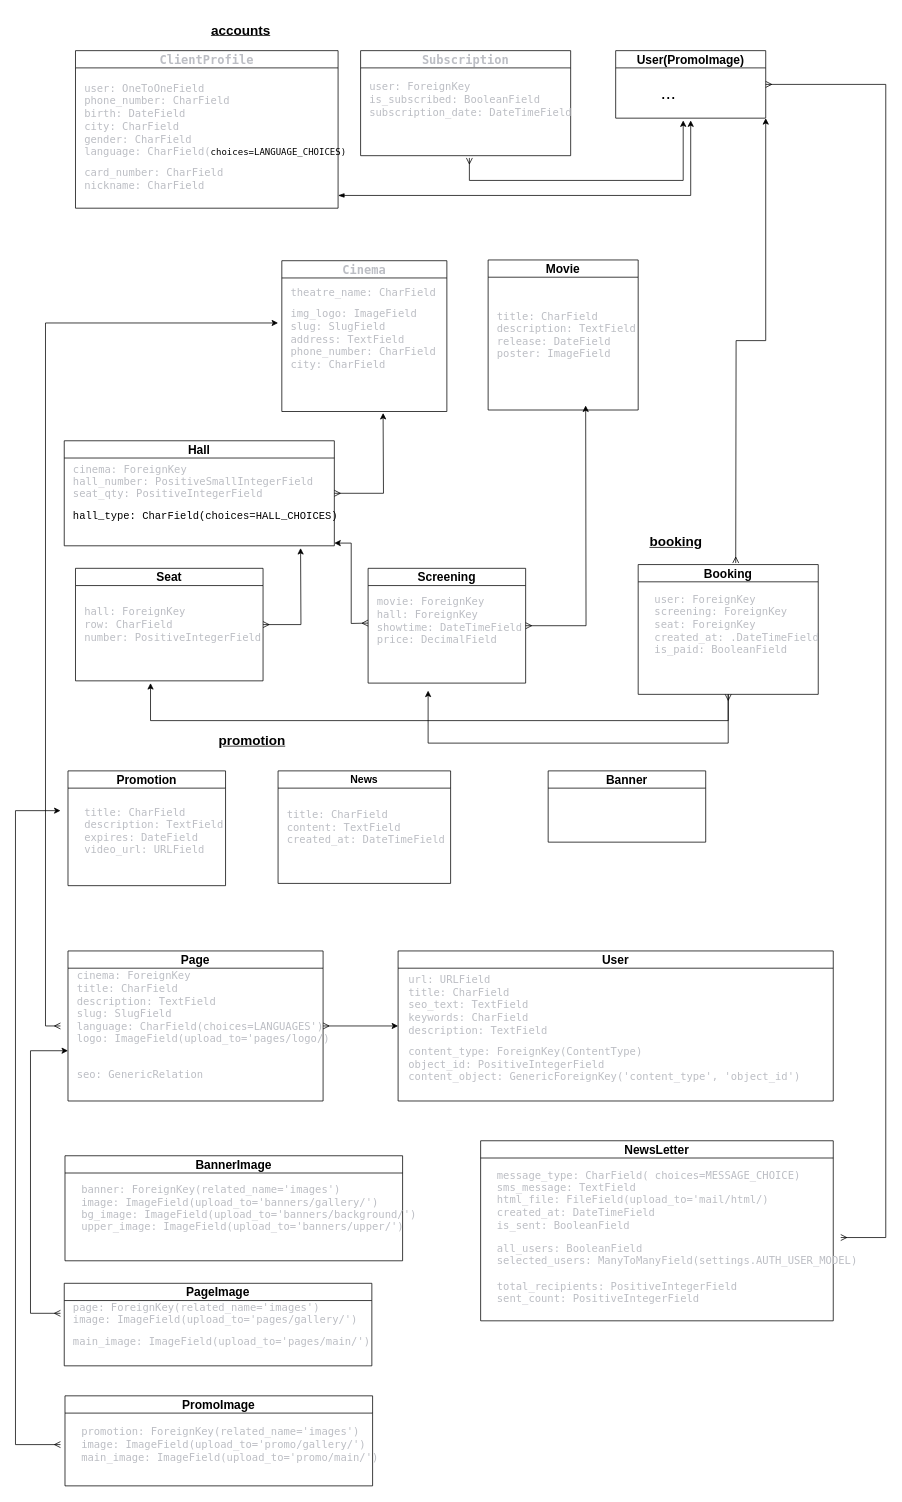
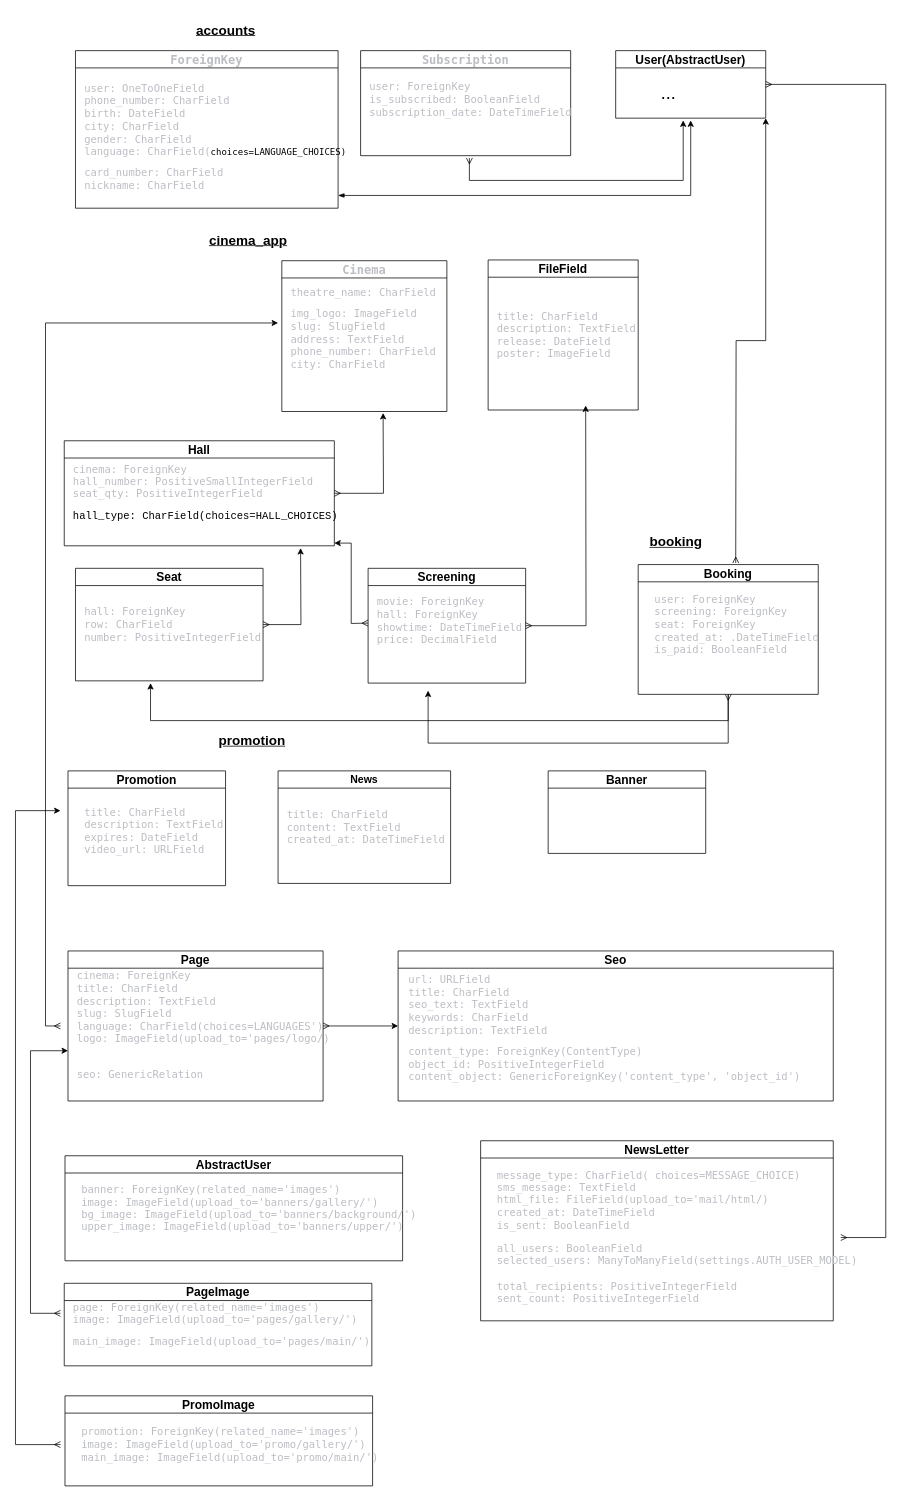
(240, 30) -> (225, 30)
(207, 60) -> (207, 60)
(690, 60) -> (690, 60)
none -> (248, 240)
(563, 269) -> (563, 269)
(627, 806) -> (627, 812)
(615, 960) -> (615, 960)
(234, 1164) -> (234, 1164)
